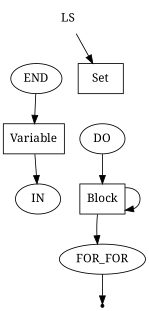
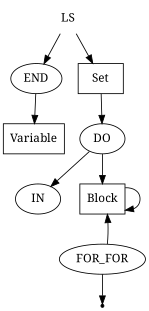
none -> (54, 45)
none -> (101, 105)
(36, 165) -> (73, 166)
(97, 225) -> (108, 233)
